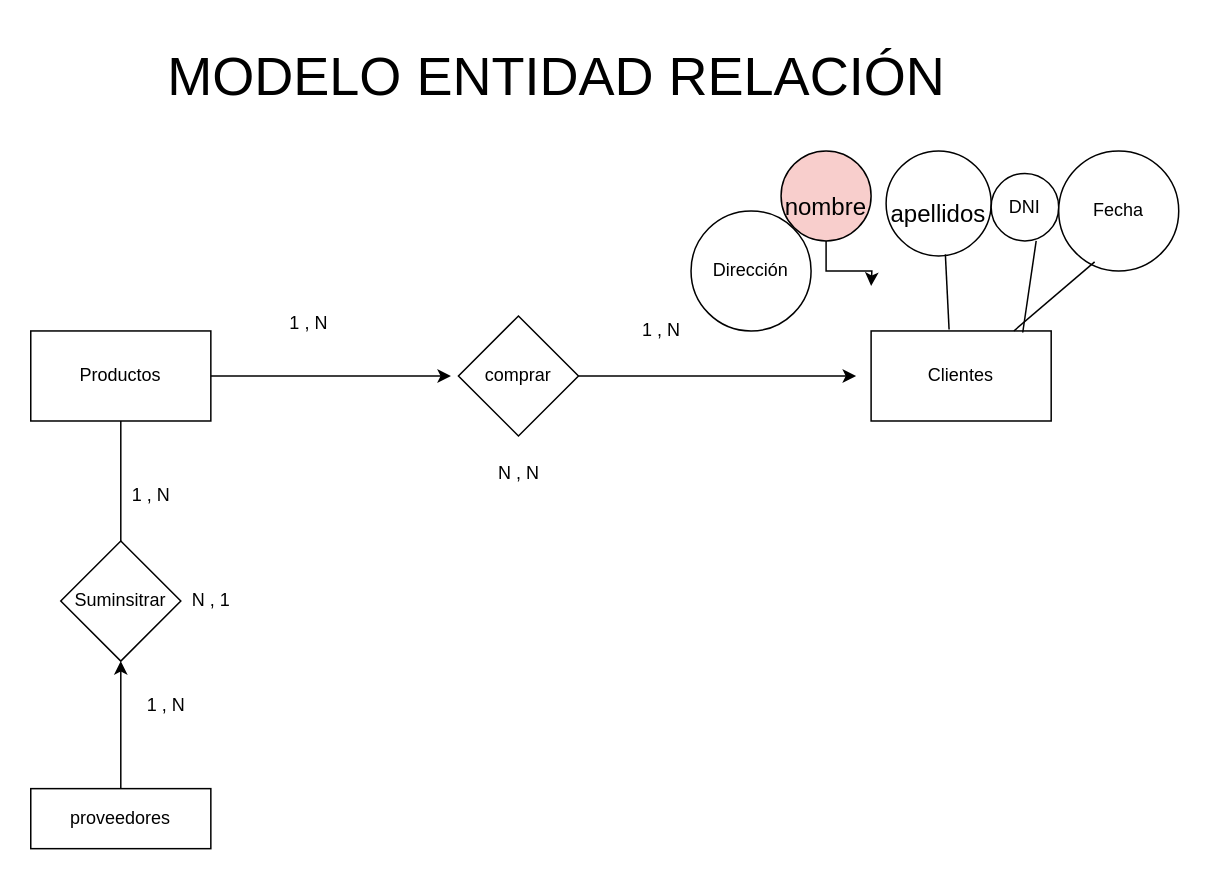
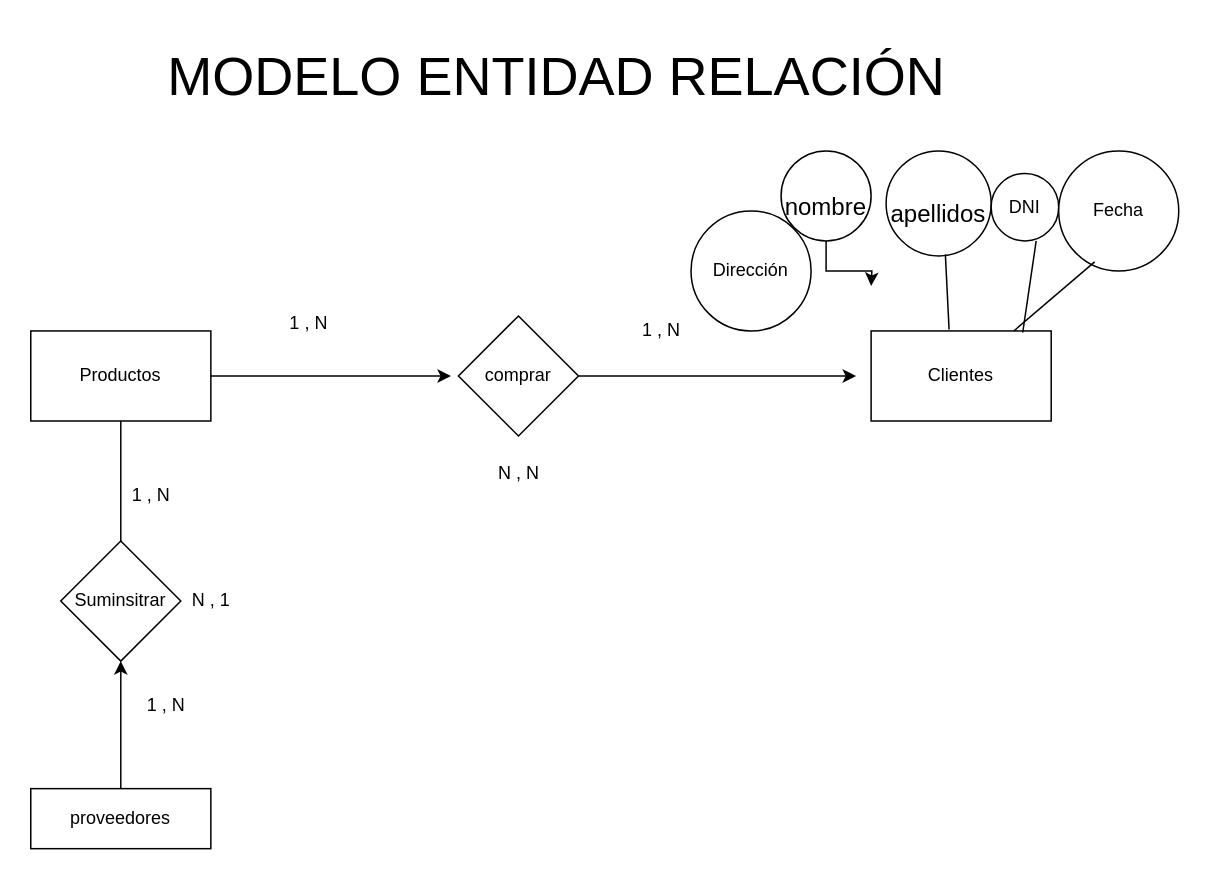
(826, 196) -> (826, 196)
